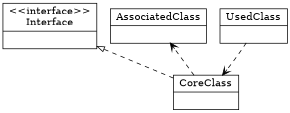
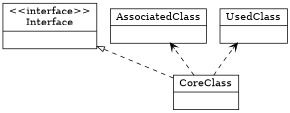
(237, 56) -> (223, 62)
